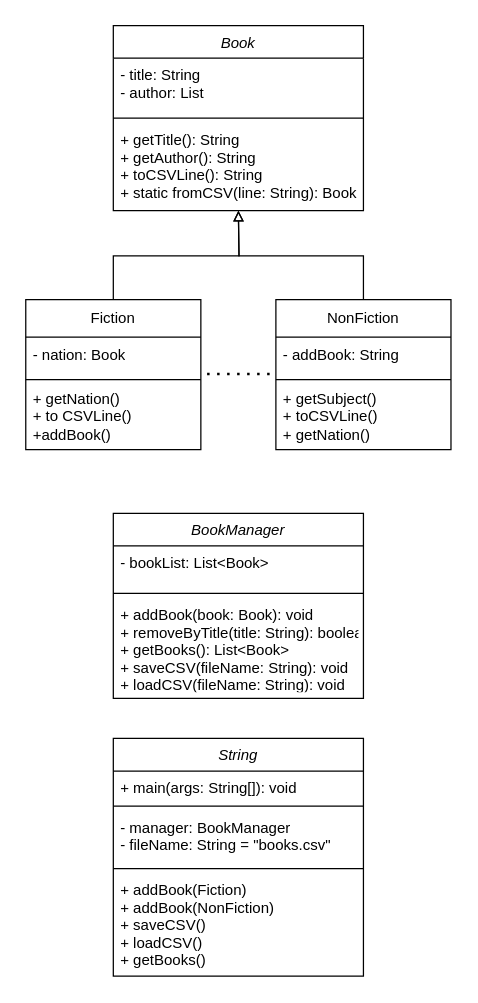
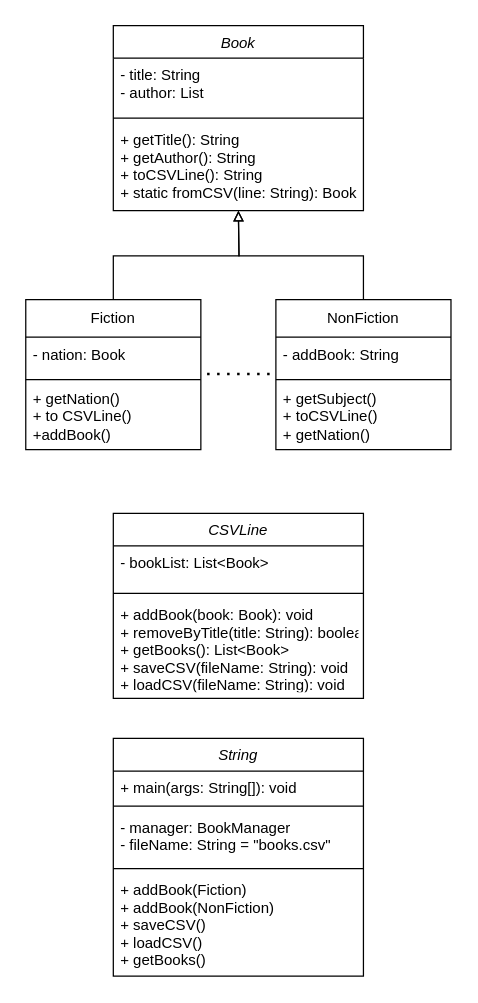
(238, 530) -> (238, 530)
